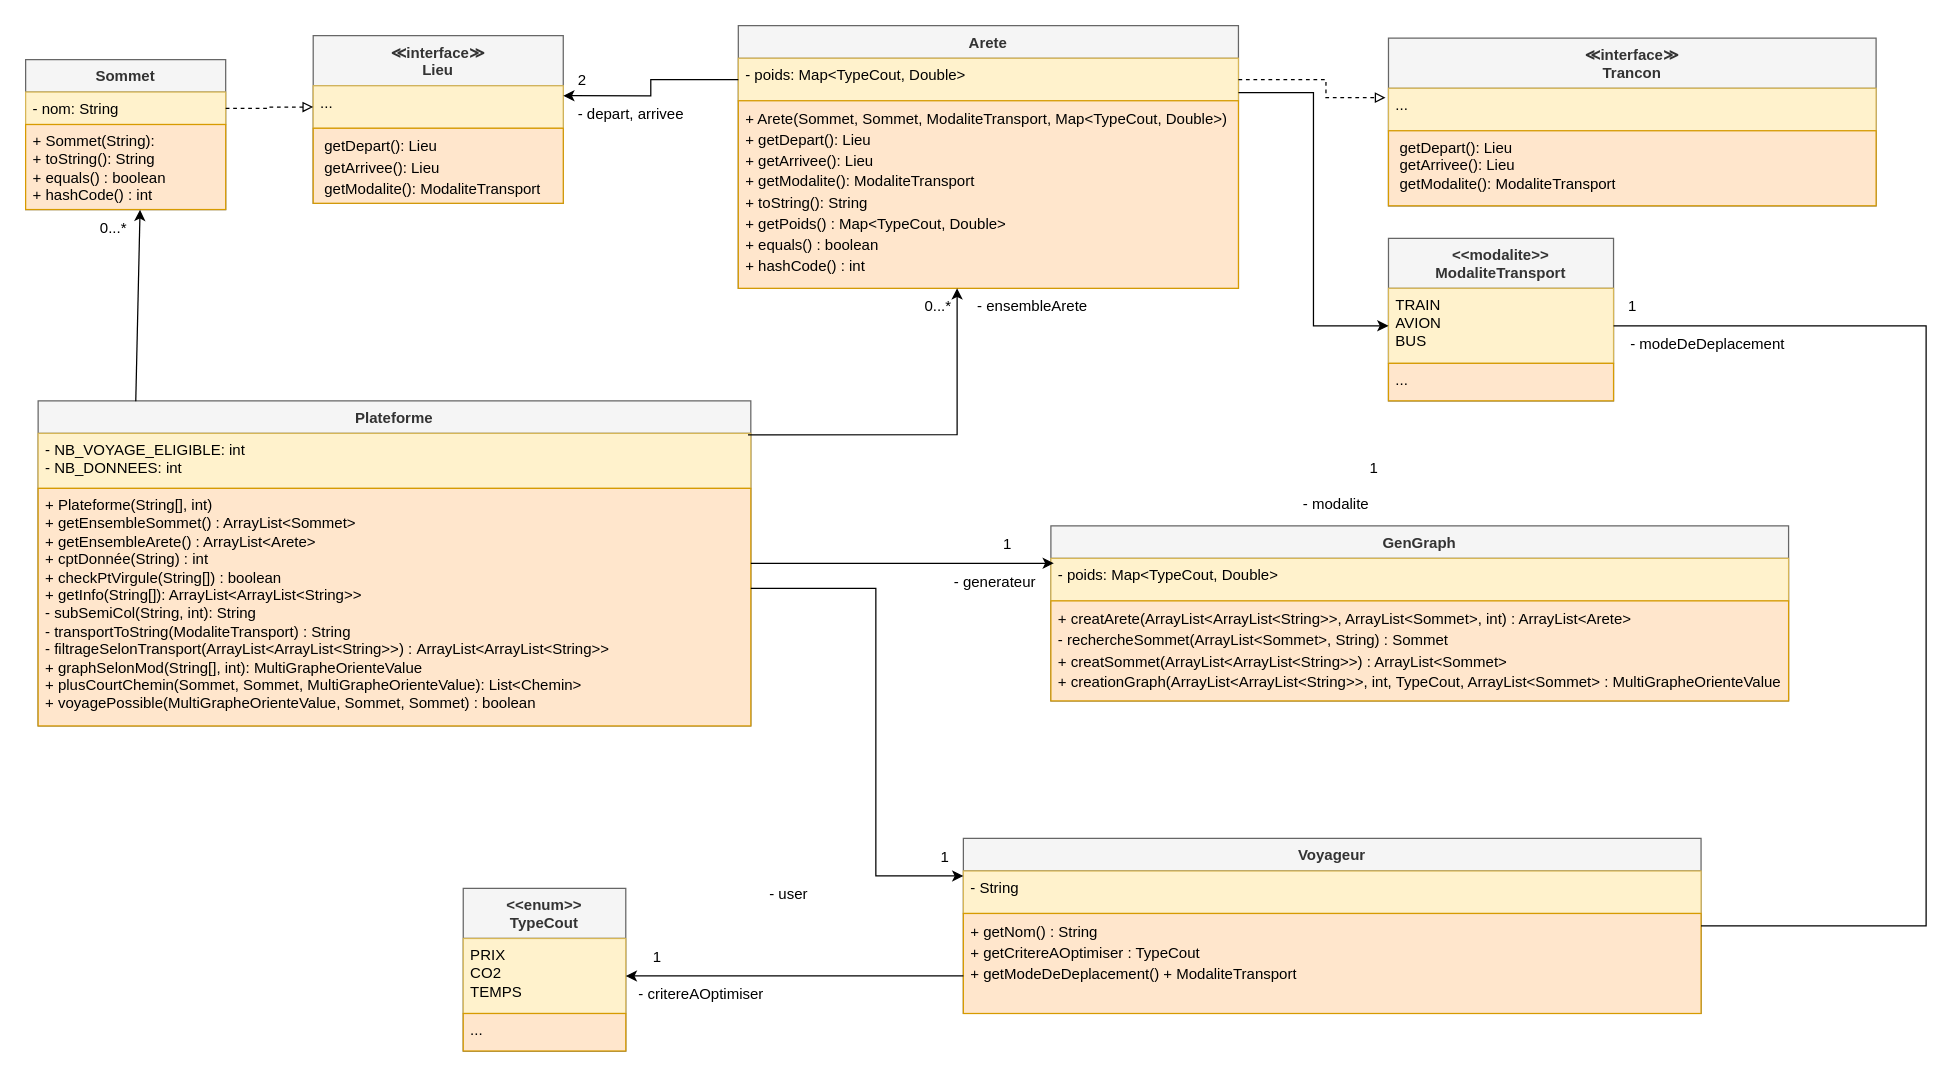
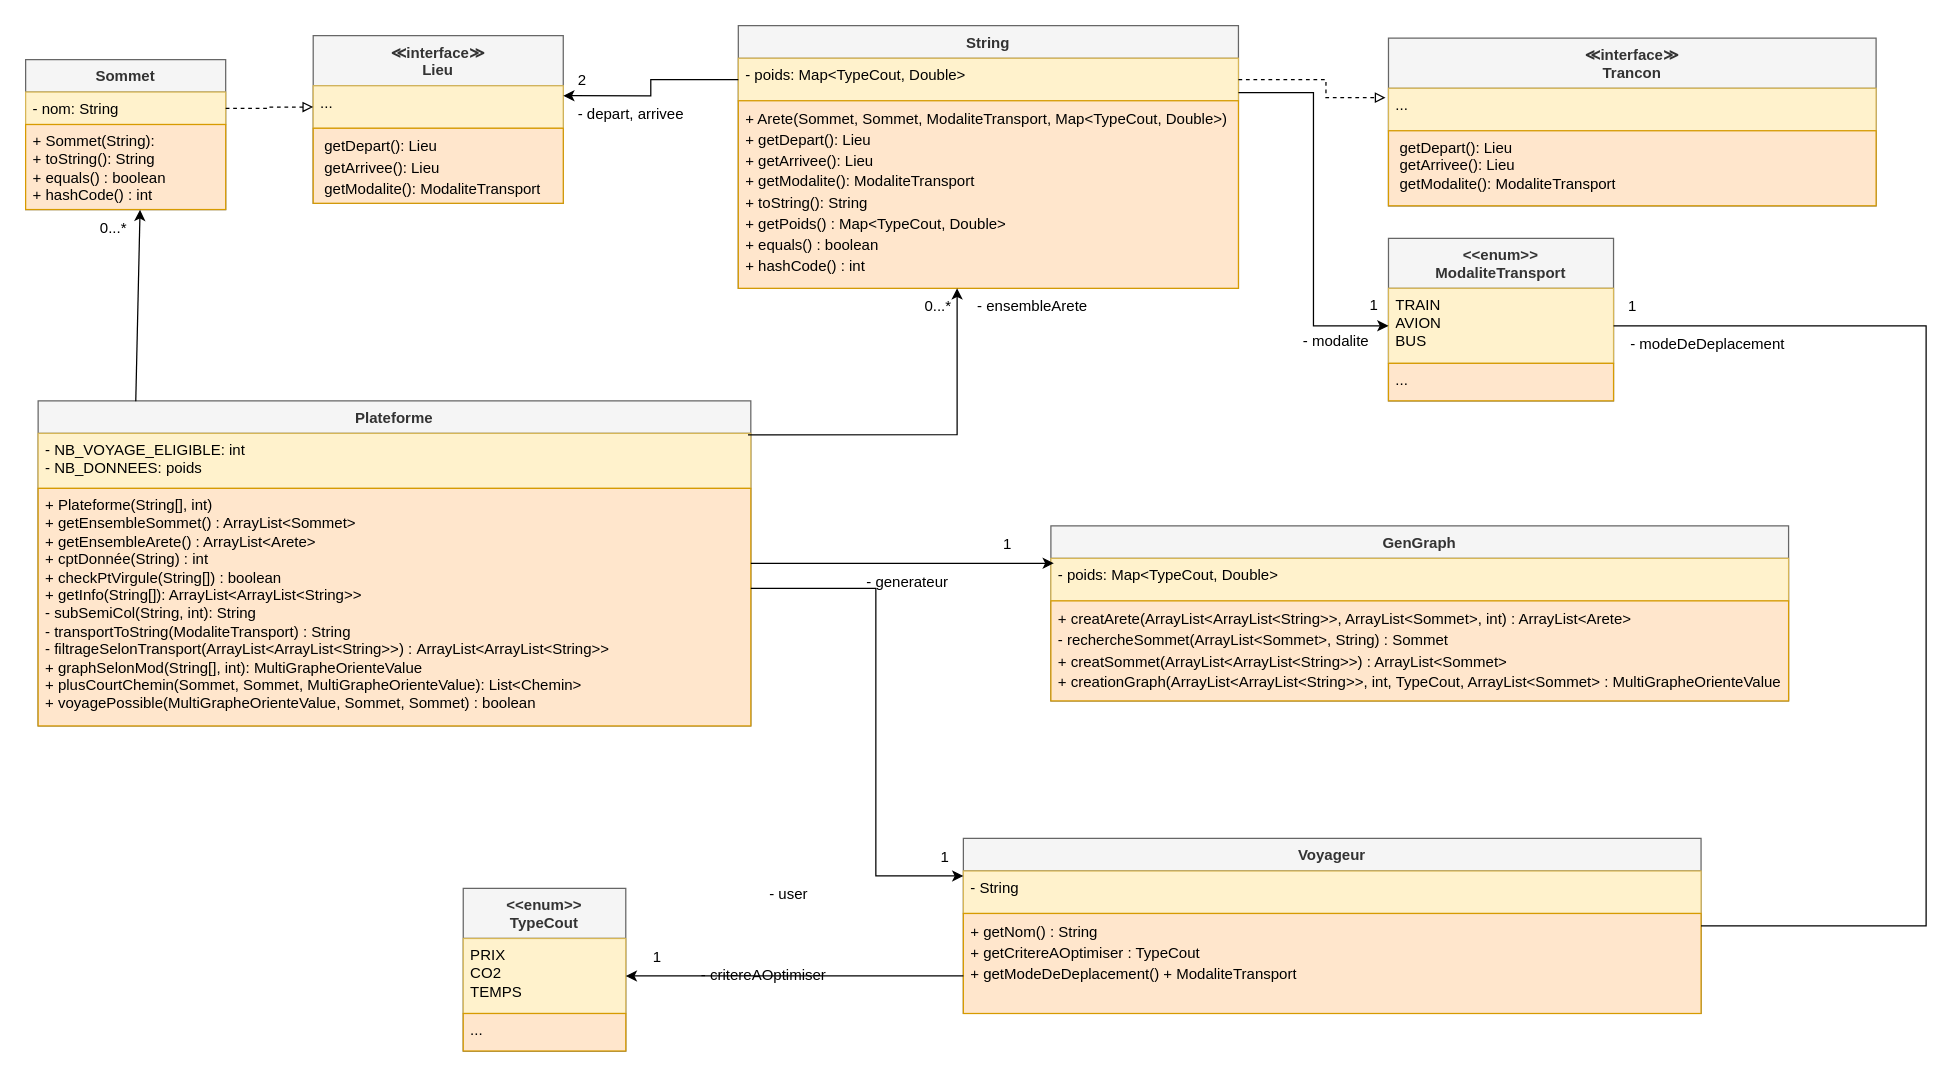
(988, 43) -> (988, 43)
(1501, 265) -> (1501, 265)
(143, 460) -> (143, 460)
(1344, 482) -> (1344, 319)
(994, 582) -> (907, 582)
(701, 994) -> (763, 976)
